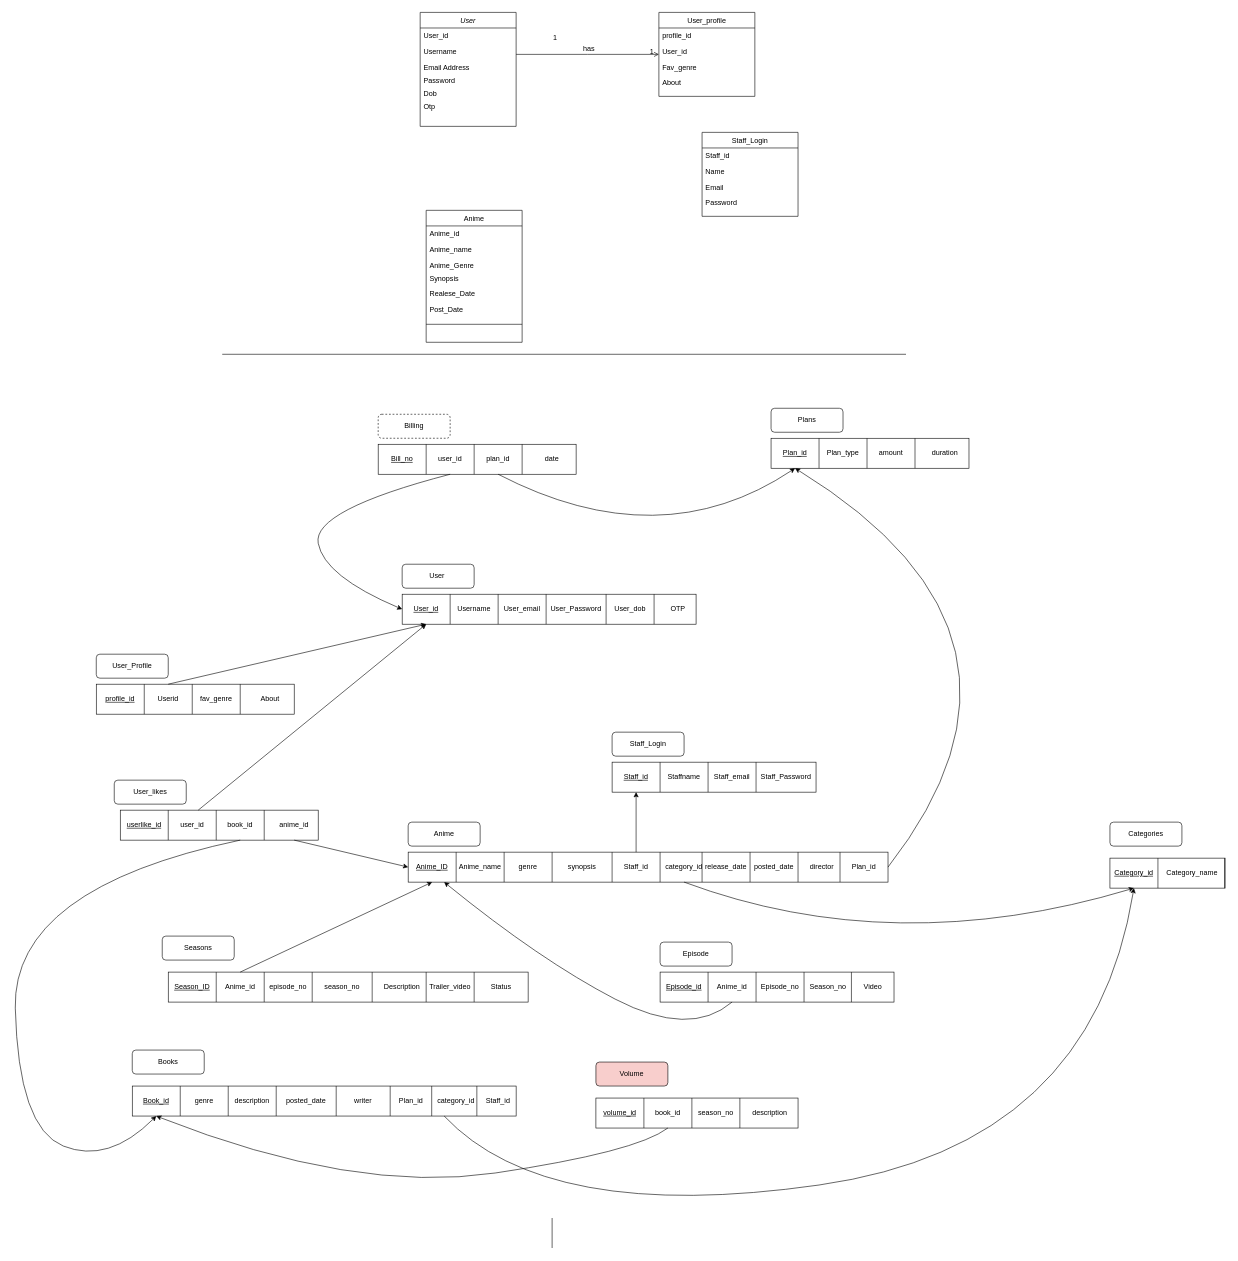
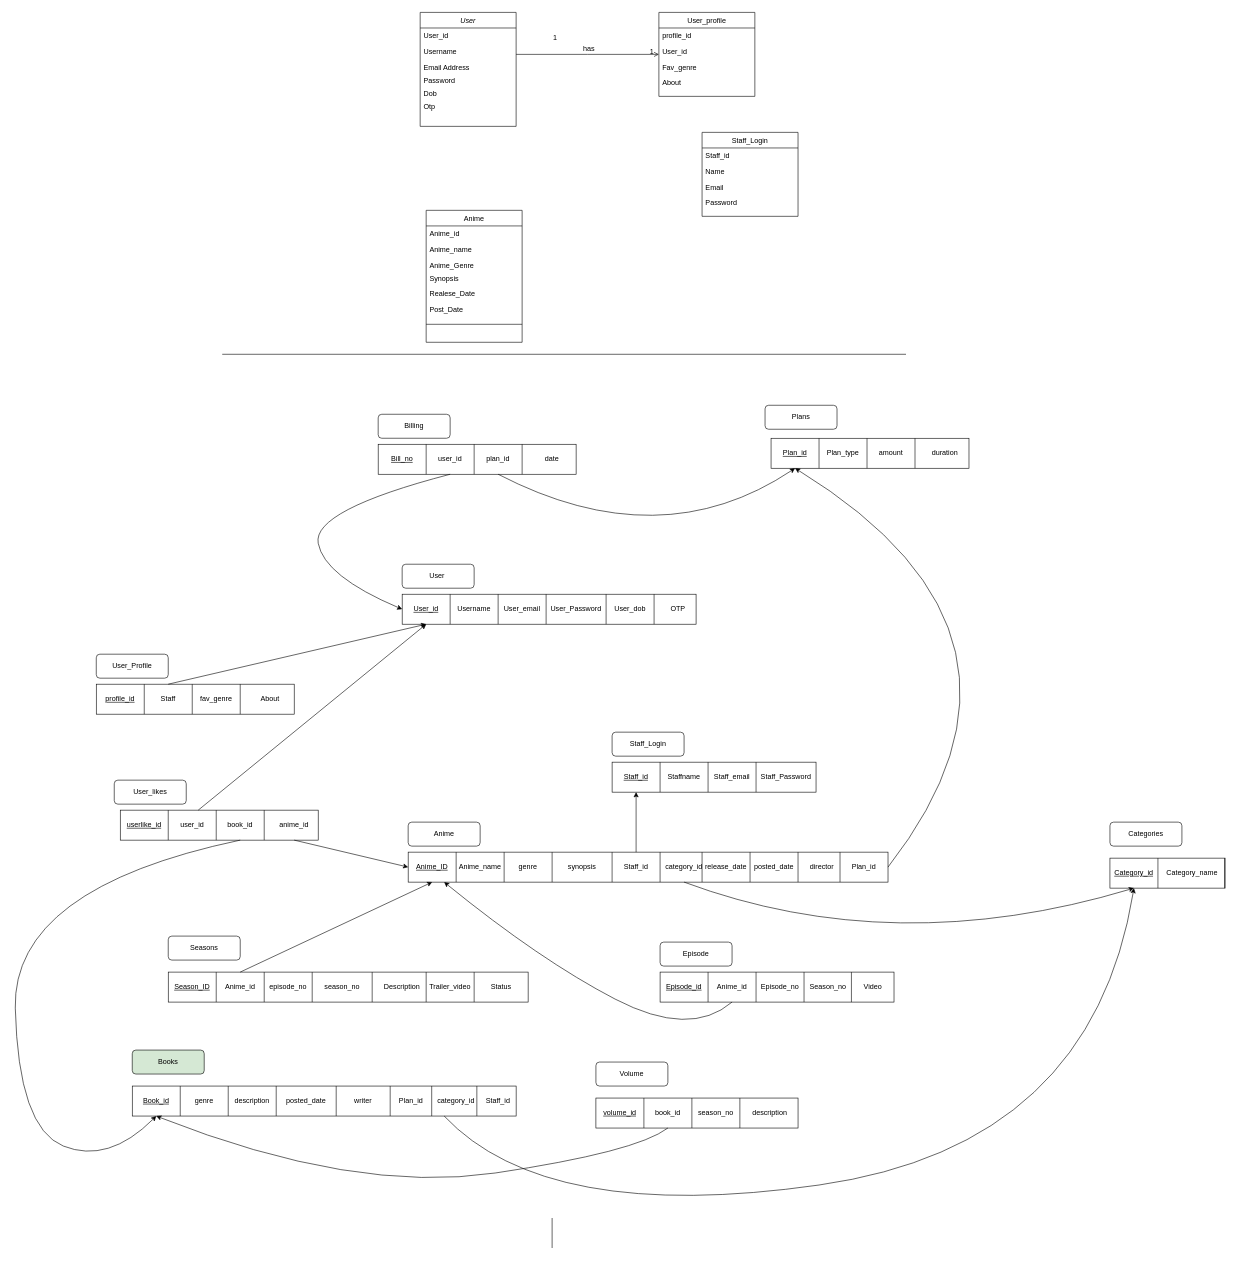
(807, 420) -> (801, 417)
(414, 426) -> (414, 426)
(168, 699) -> (168, 699)
(198, 948) -> (204, 948)
(168, 1062) -> (168, 1062)
(632, 1074) -> (632, 1074)
